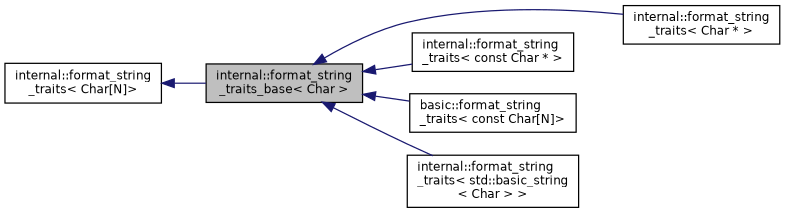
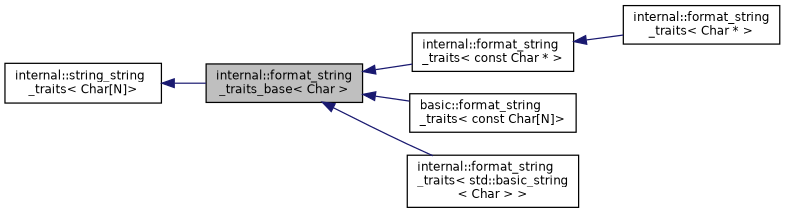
(470, 13) -> (605, 37)
(83, 83) -> (83, 83)
